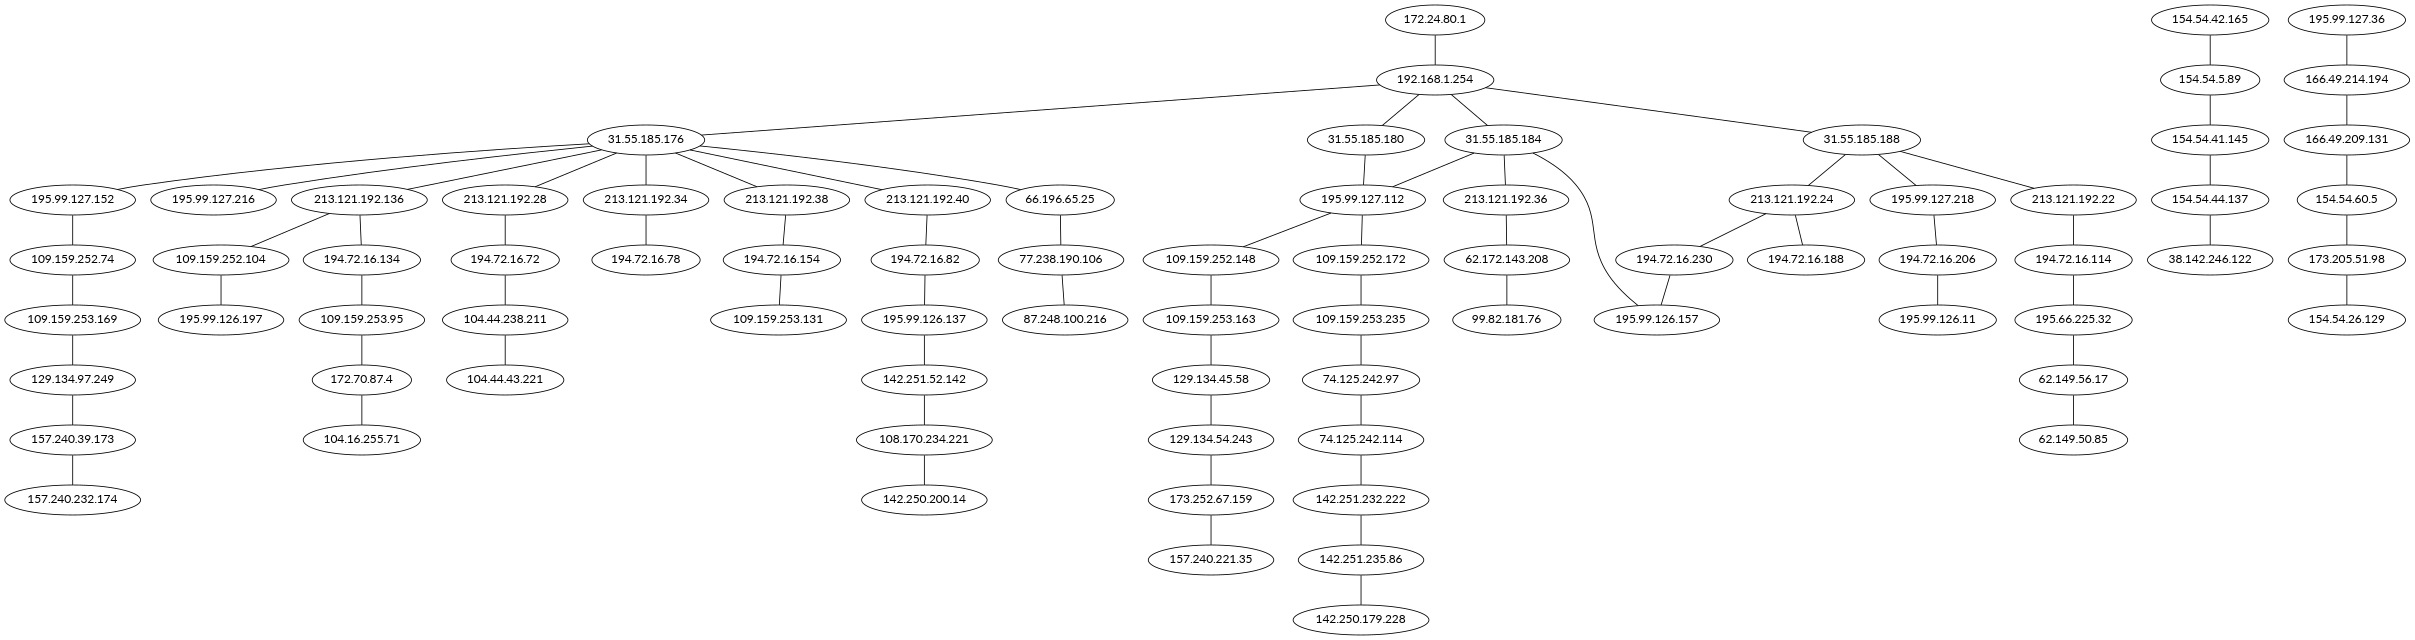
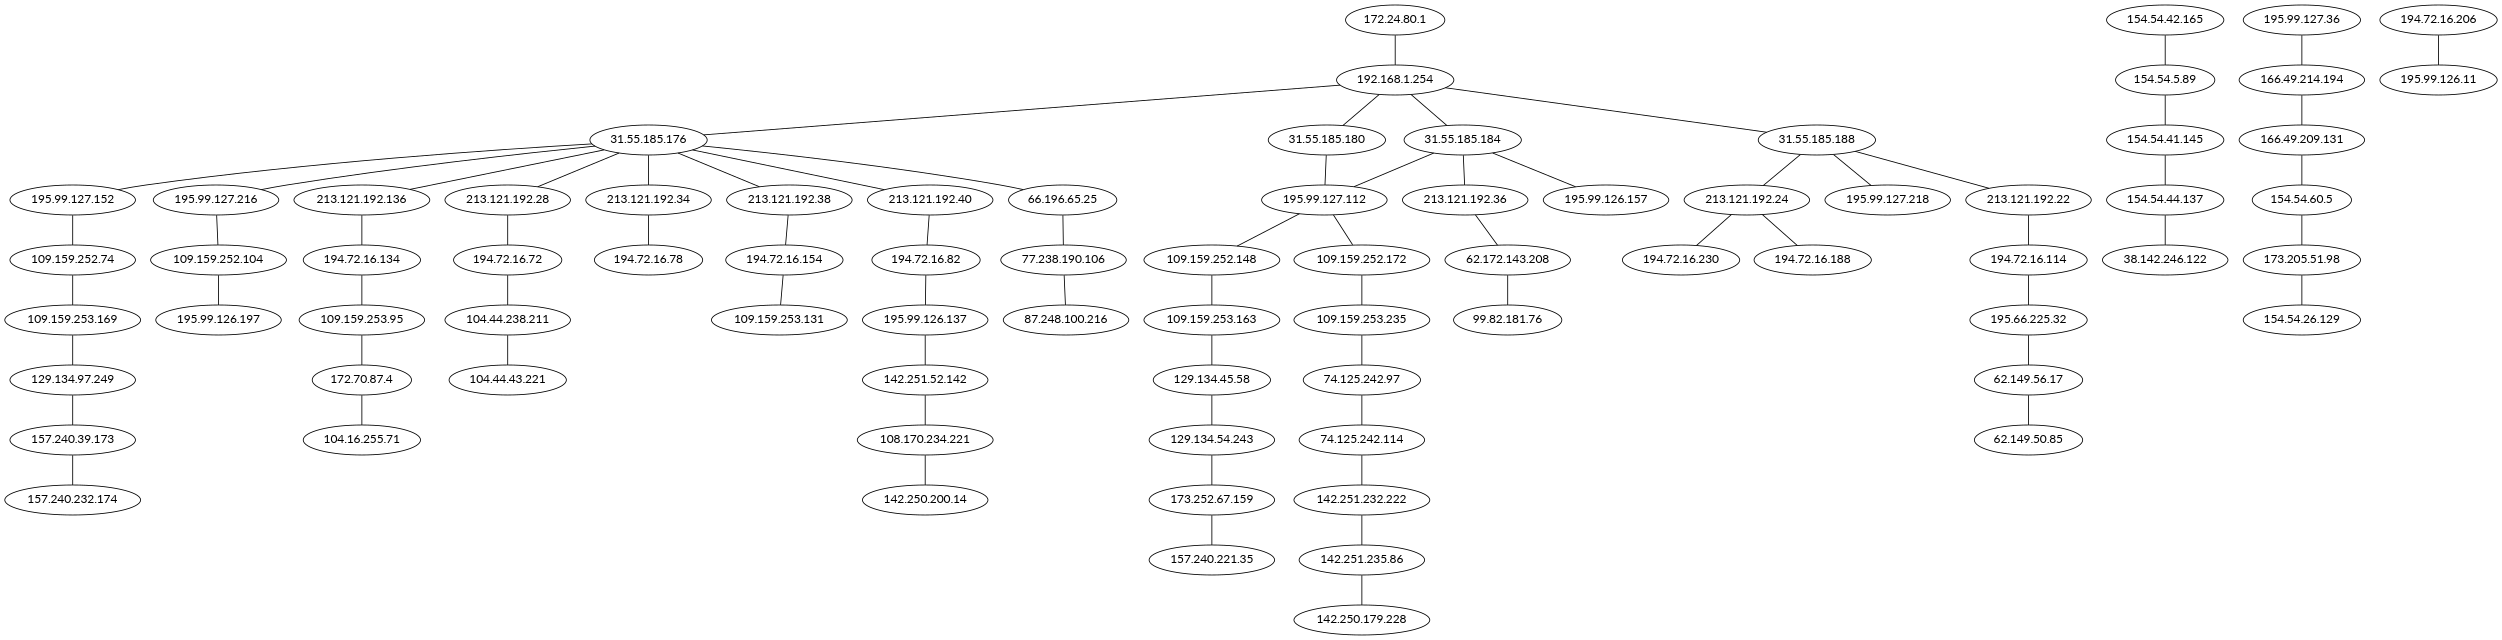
(290, 230) -> (217, 230)
(1935, 230) -> none
(1666, 290) -> none
